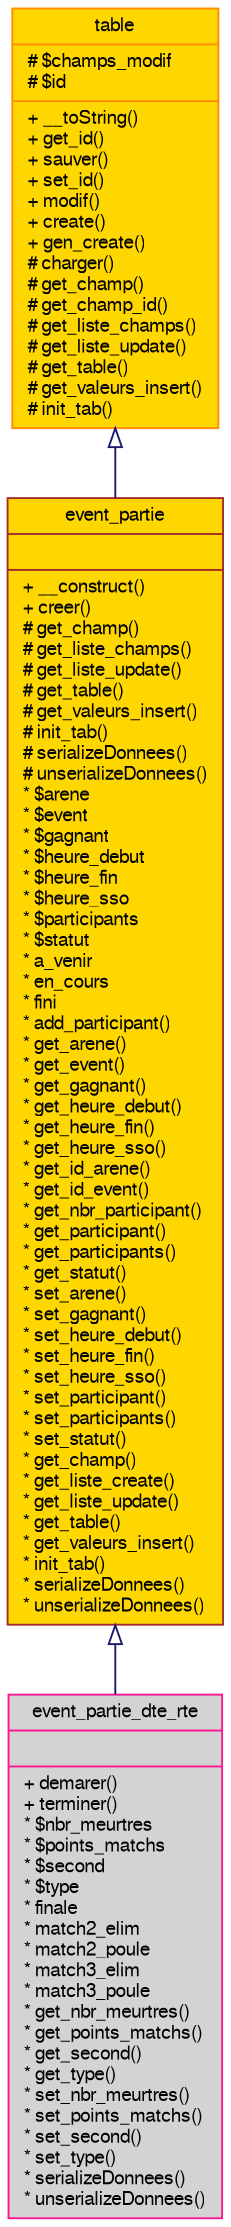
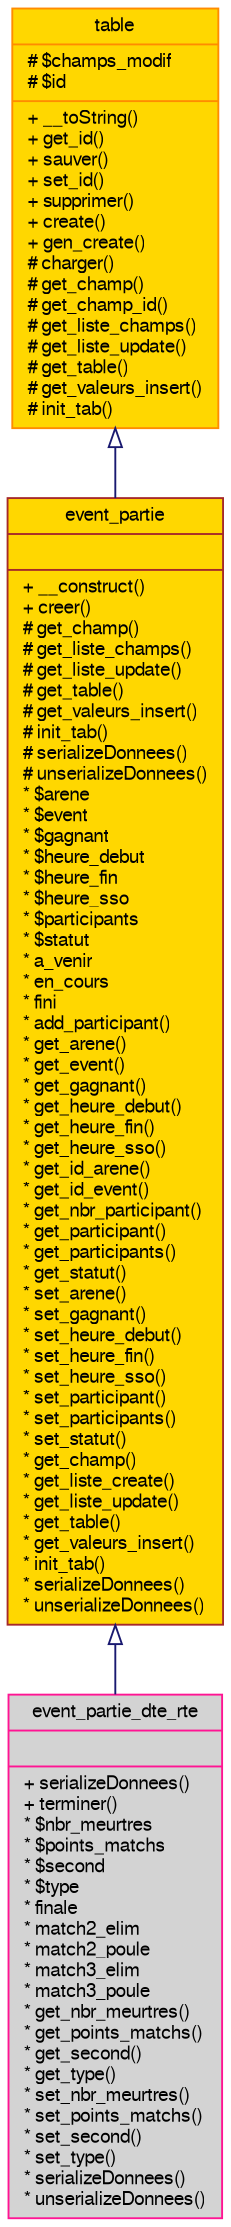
(64, 201) -> (81, 201)
(71, 1783) -> (107, 1783)
